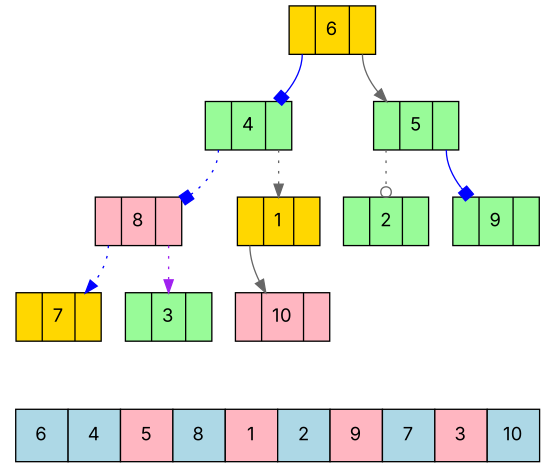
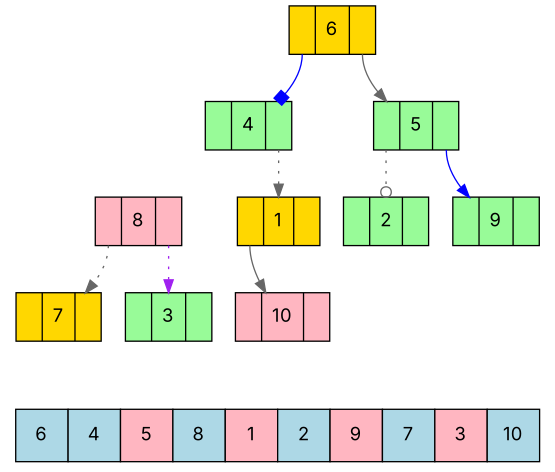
(451, 170) -> (451, 170)
(211, 174) -> none
(104, 265) -> (104, 265)
